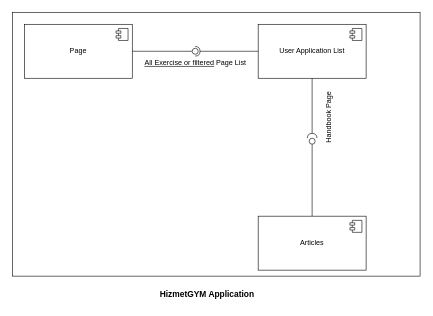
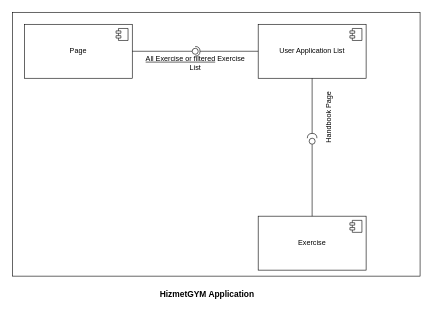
(196, 63) -> (196, 63)
(312, 243) -> (312, 243)
